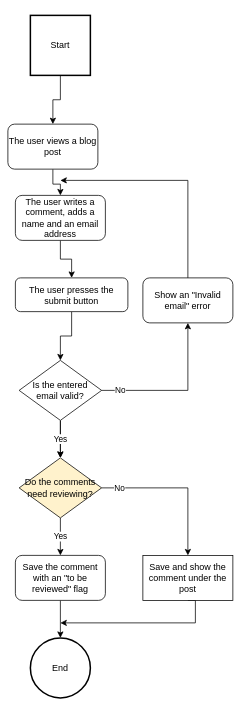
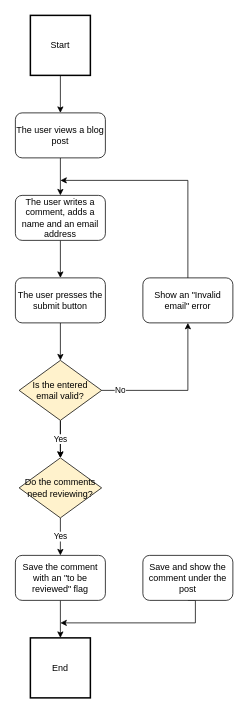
(53, 147) -> (60, 135)
(72, 295) -> (60, 300)
(60, 390) -> (60, 390)
(119, 488) -> none
(188, 578) -> (188, 578)
(60, 668) -> (60, 668)
